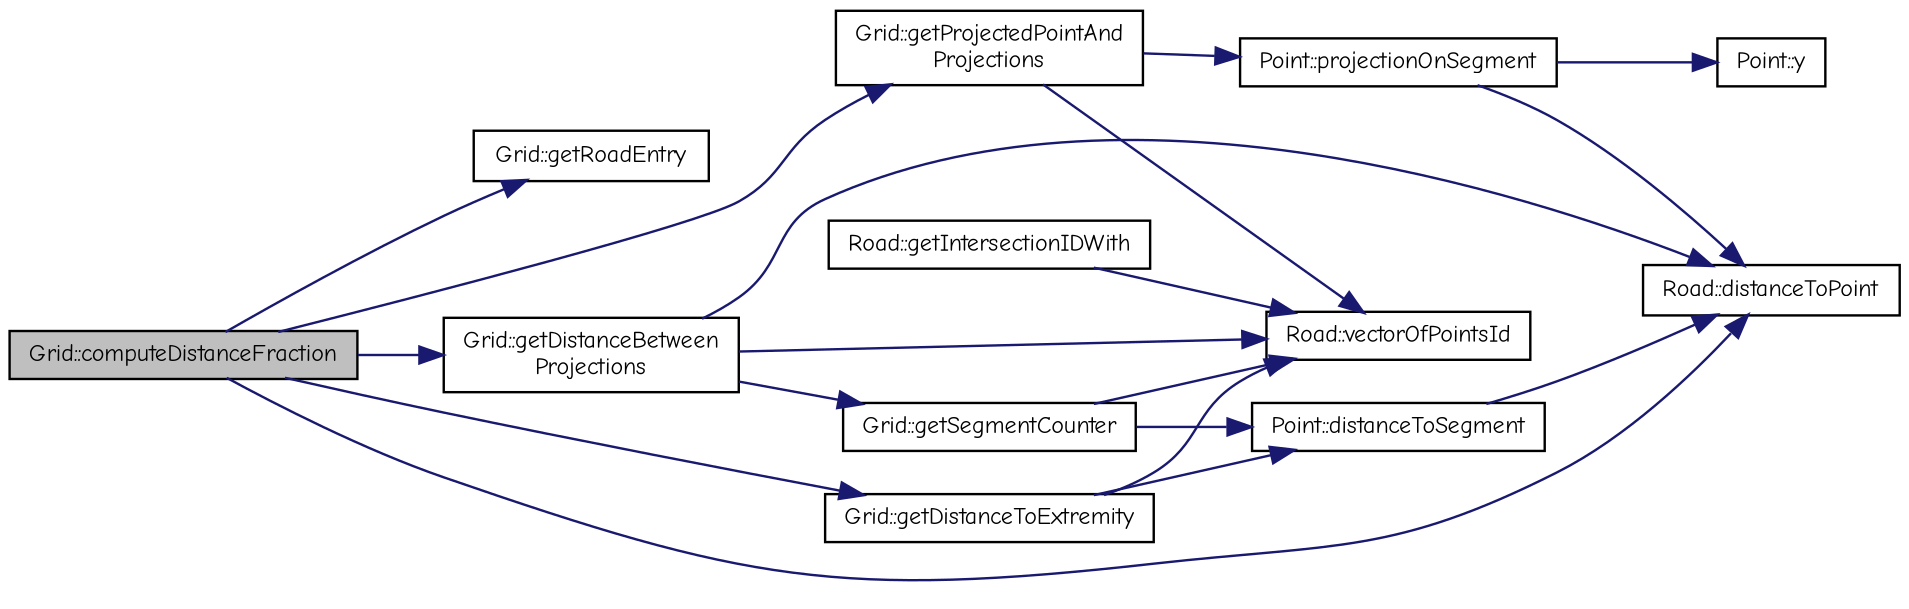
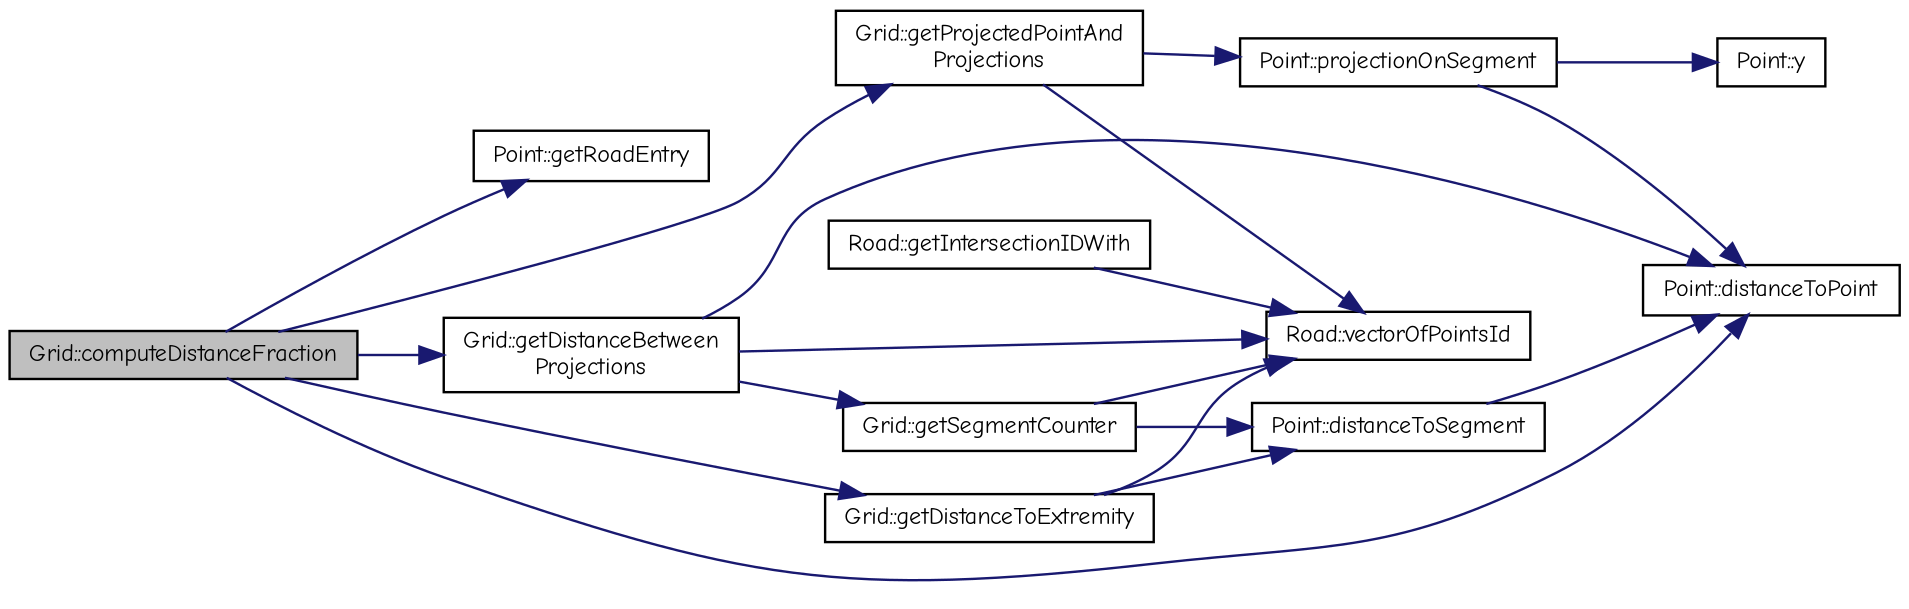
(591, 156) -> (591, 156)
(1771, 290) -> (1771, 290)
